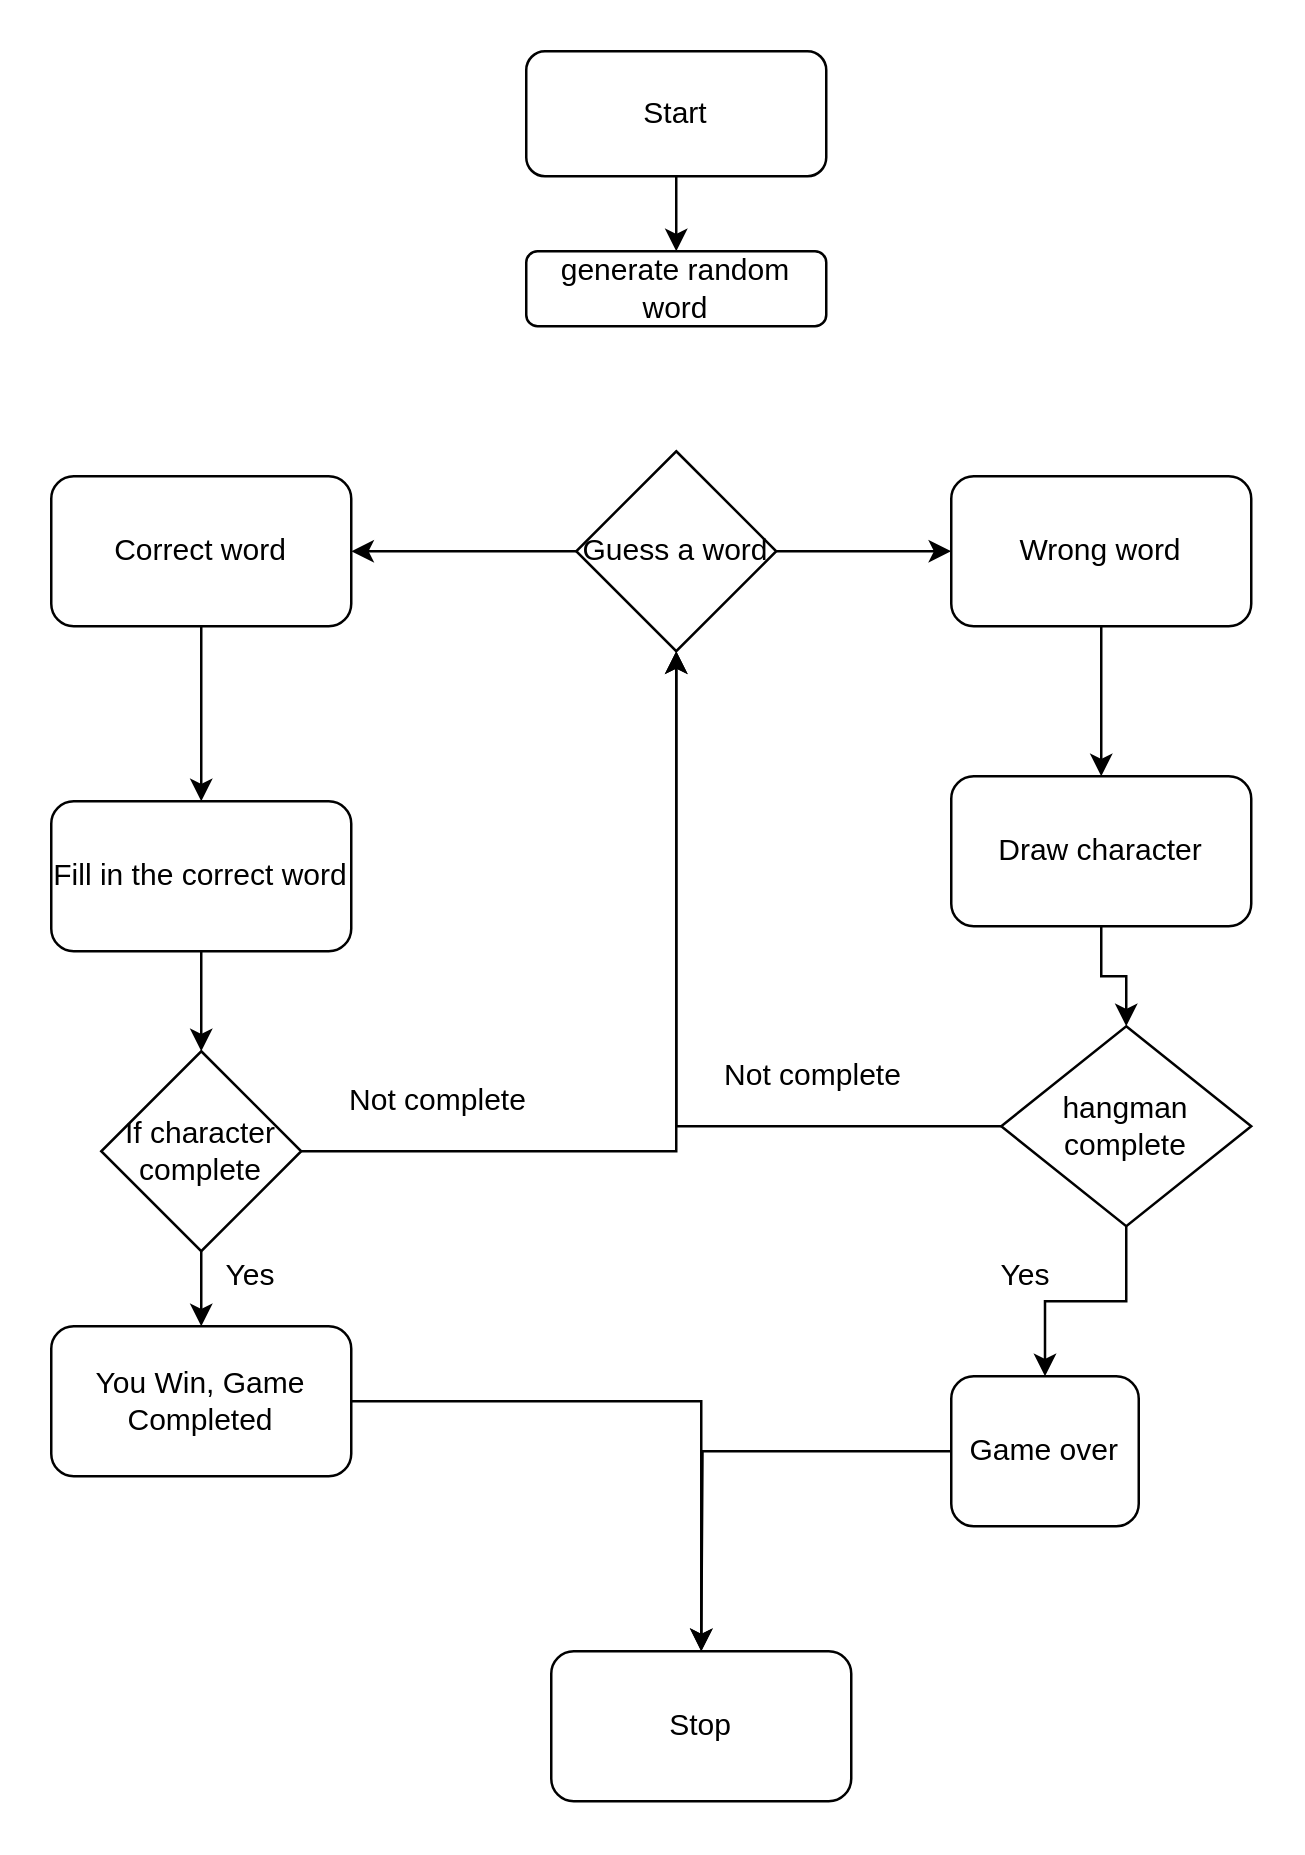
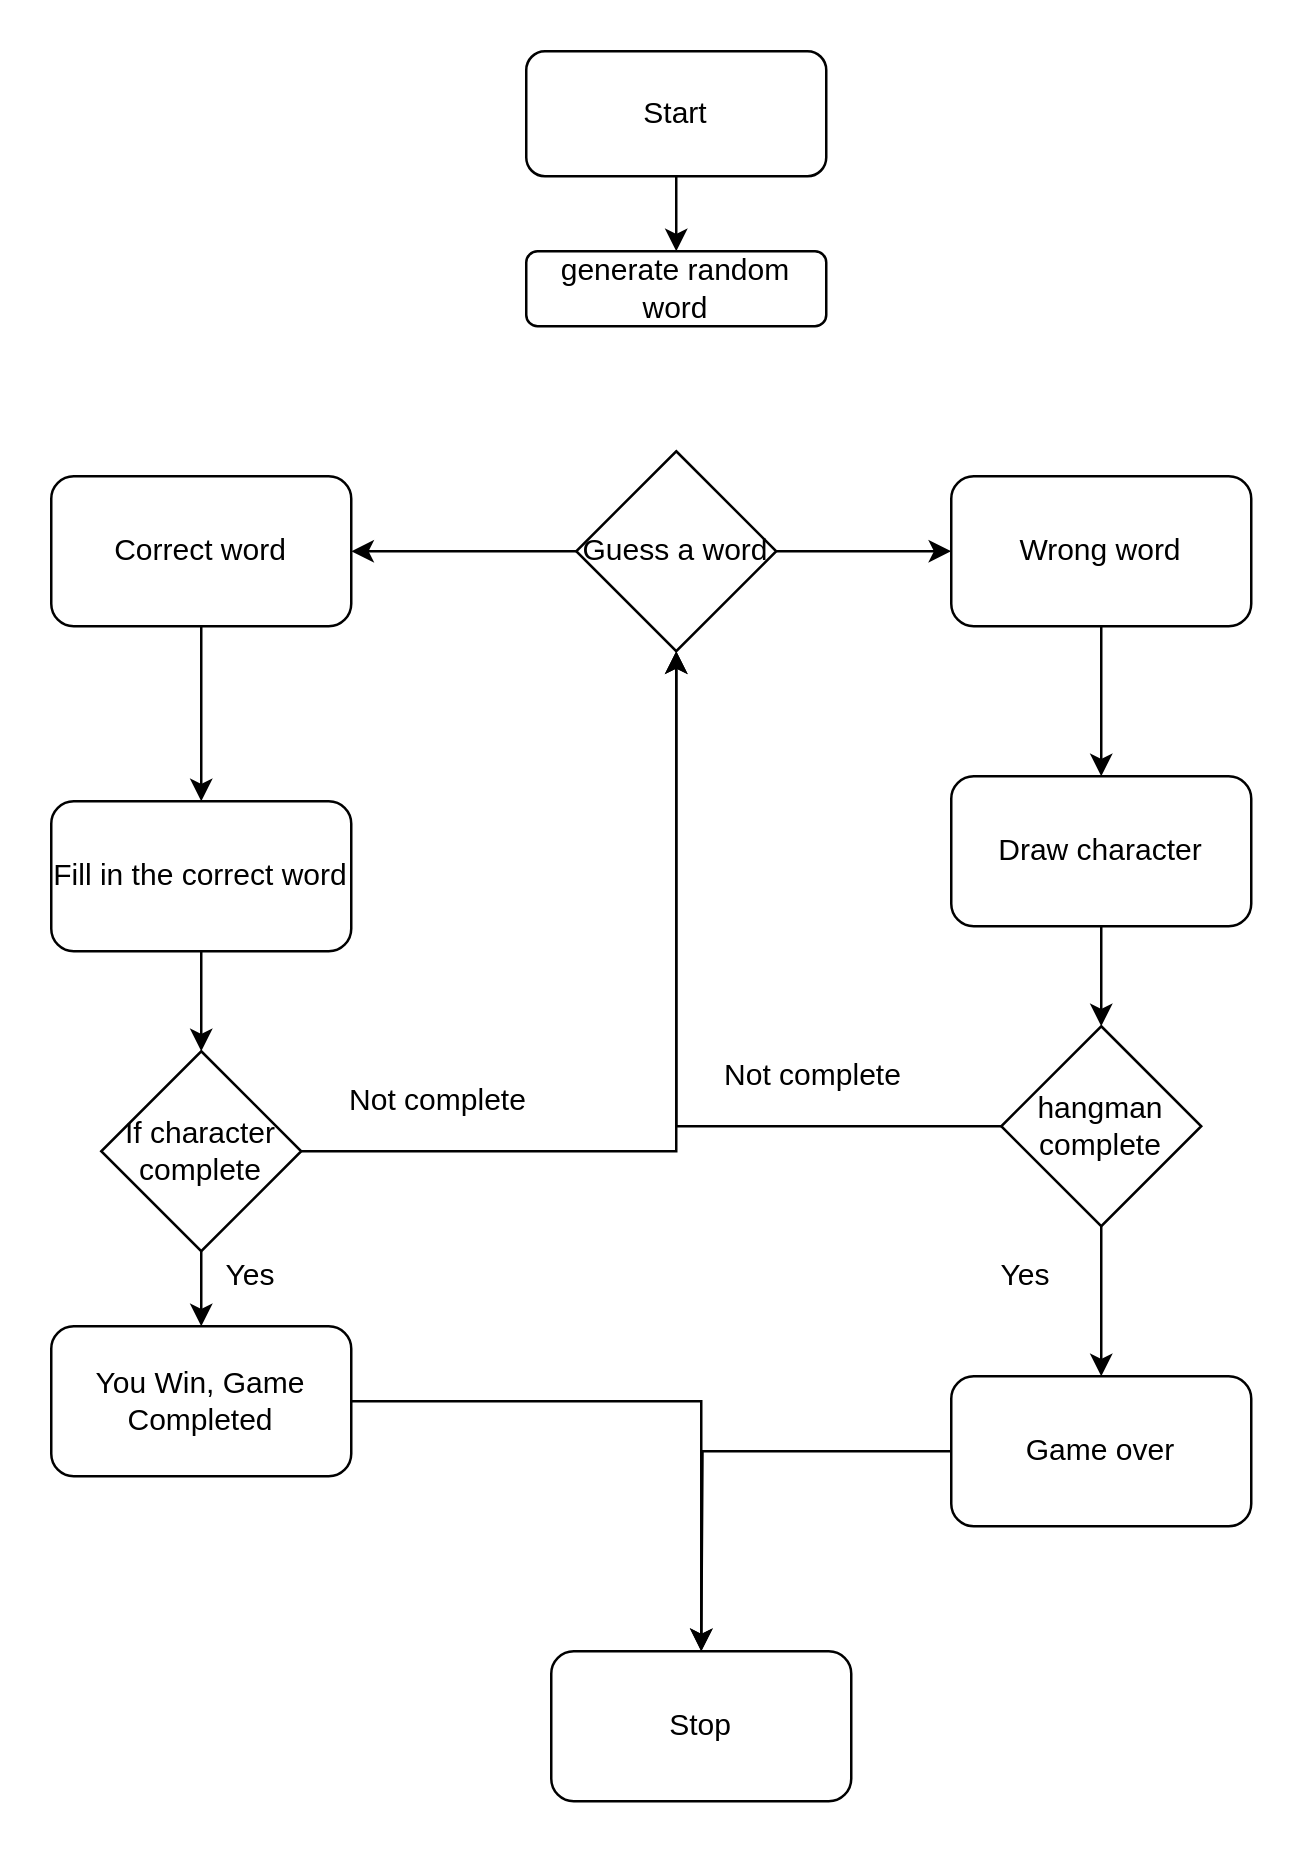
(1126, 1126) -> (1101, 1126)
(1045, 1451) -> (1101, 1451)
